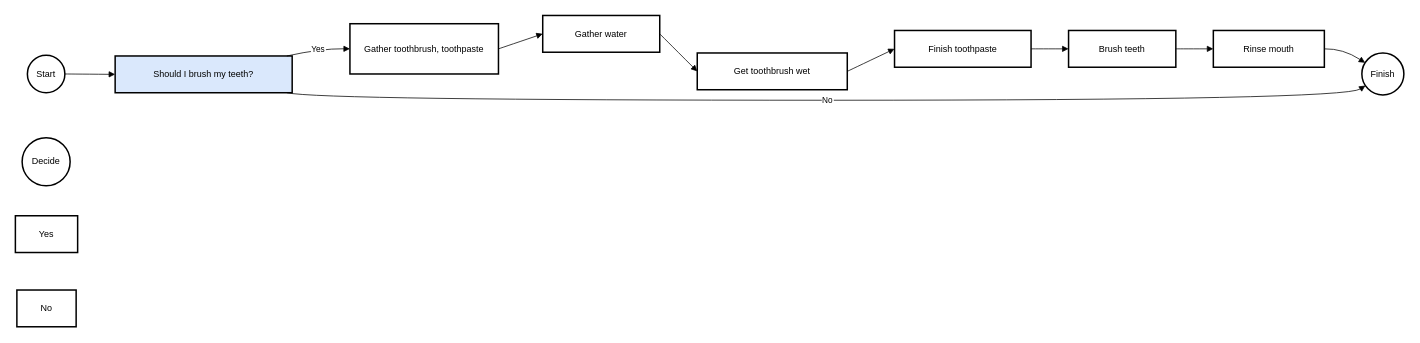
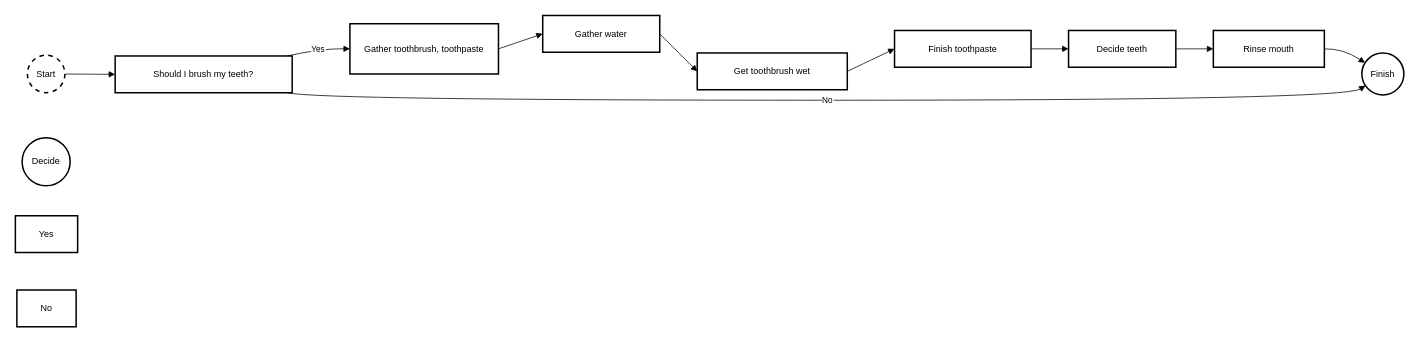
(1122, 49) -> (1122, 49)
(46, 74) -> (46, 74)
(204, 74) -> (204, 74)
